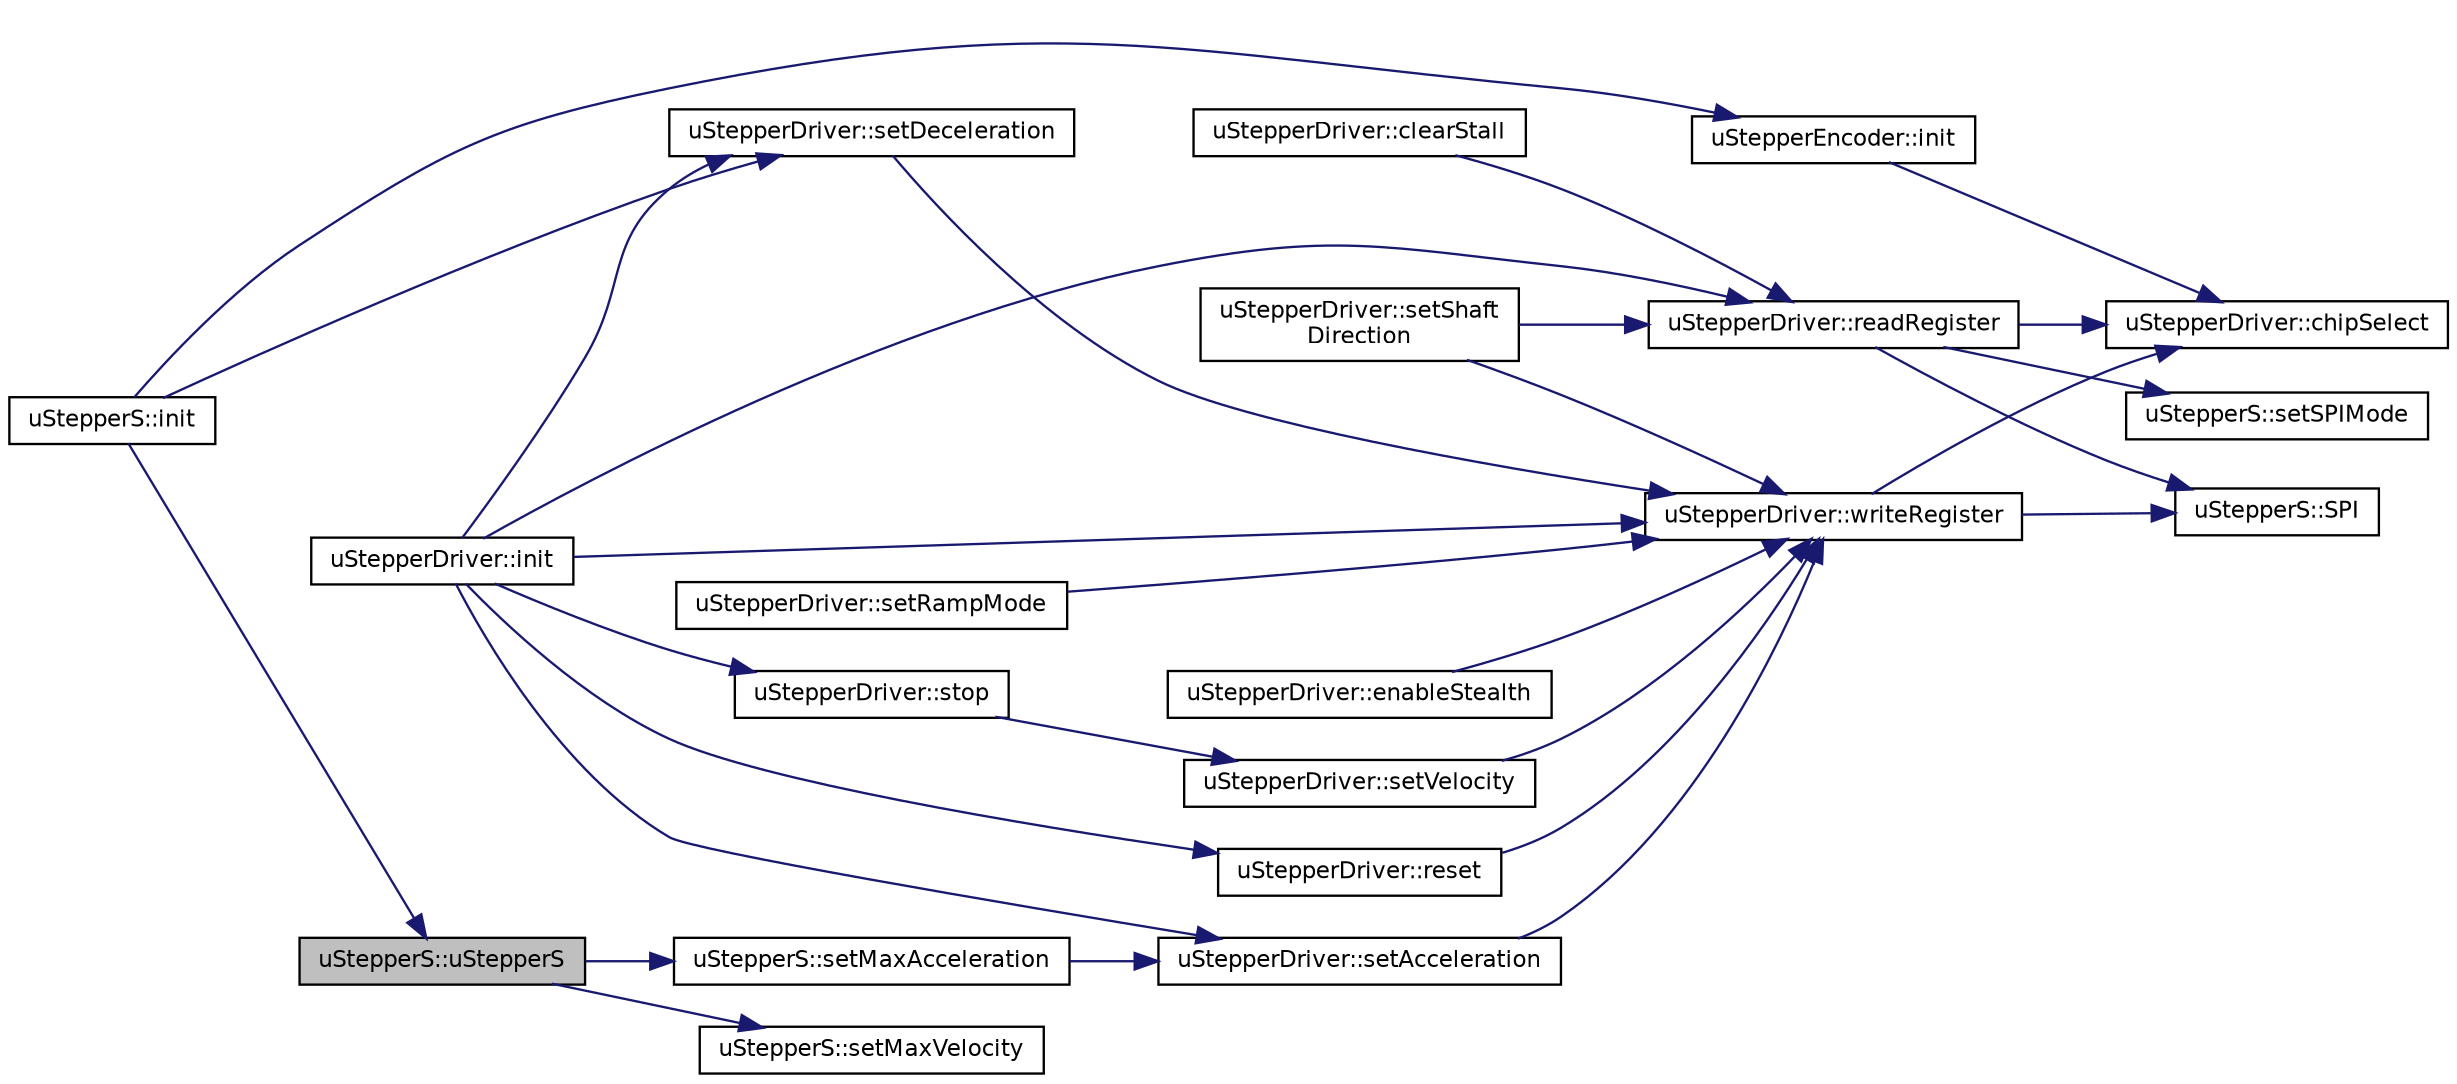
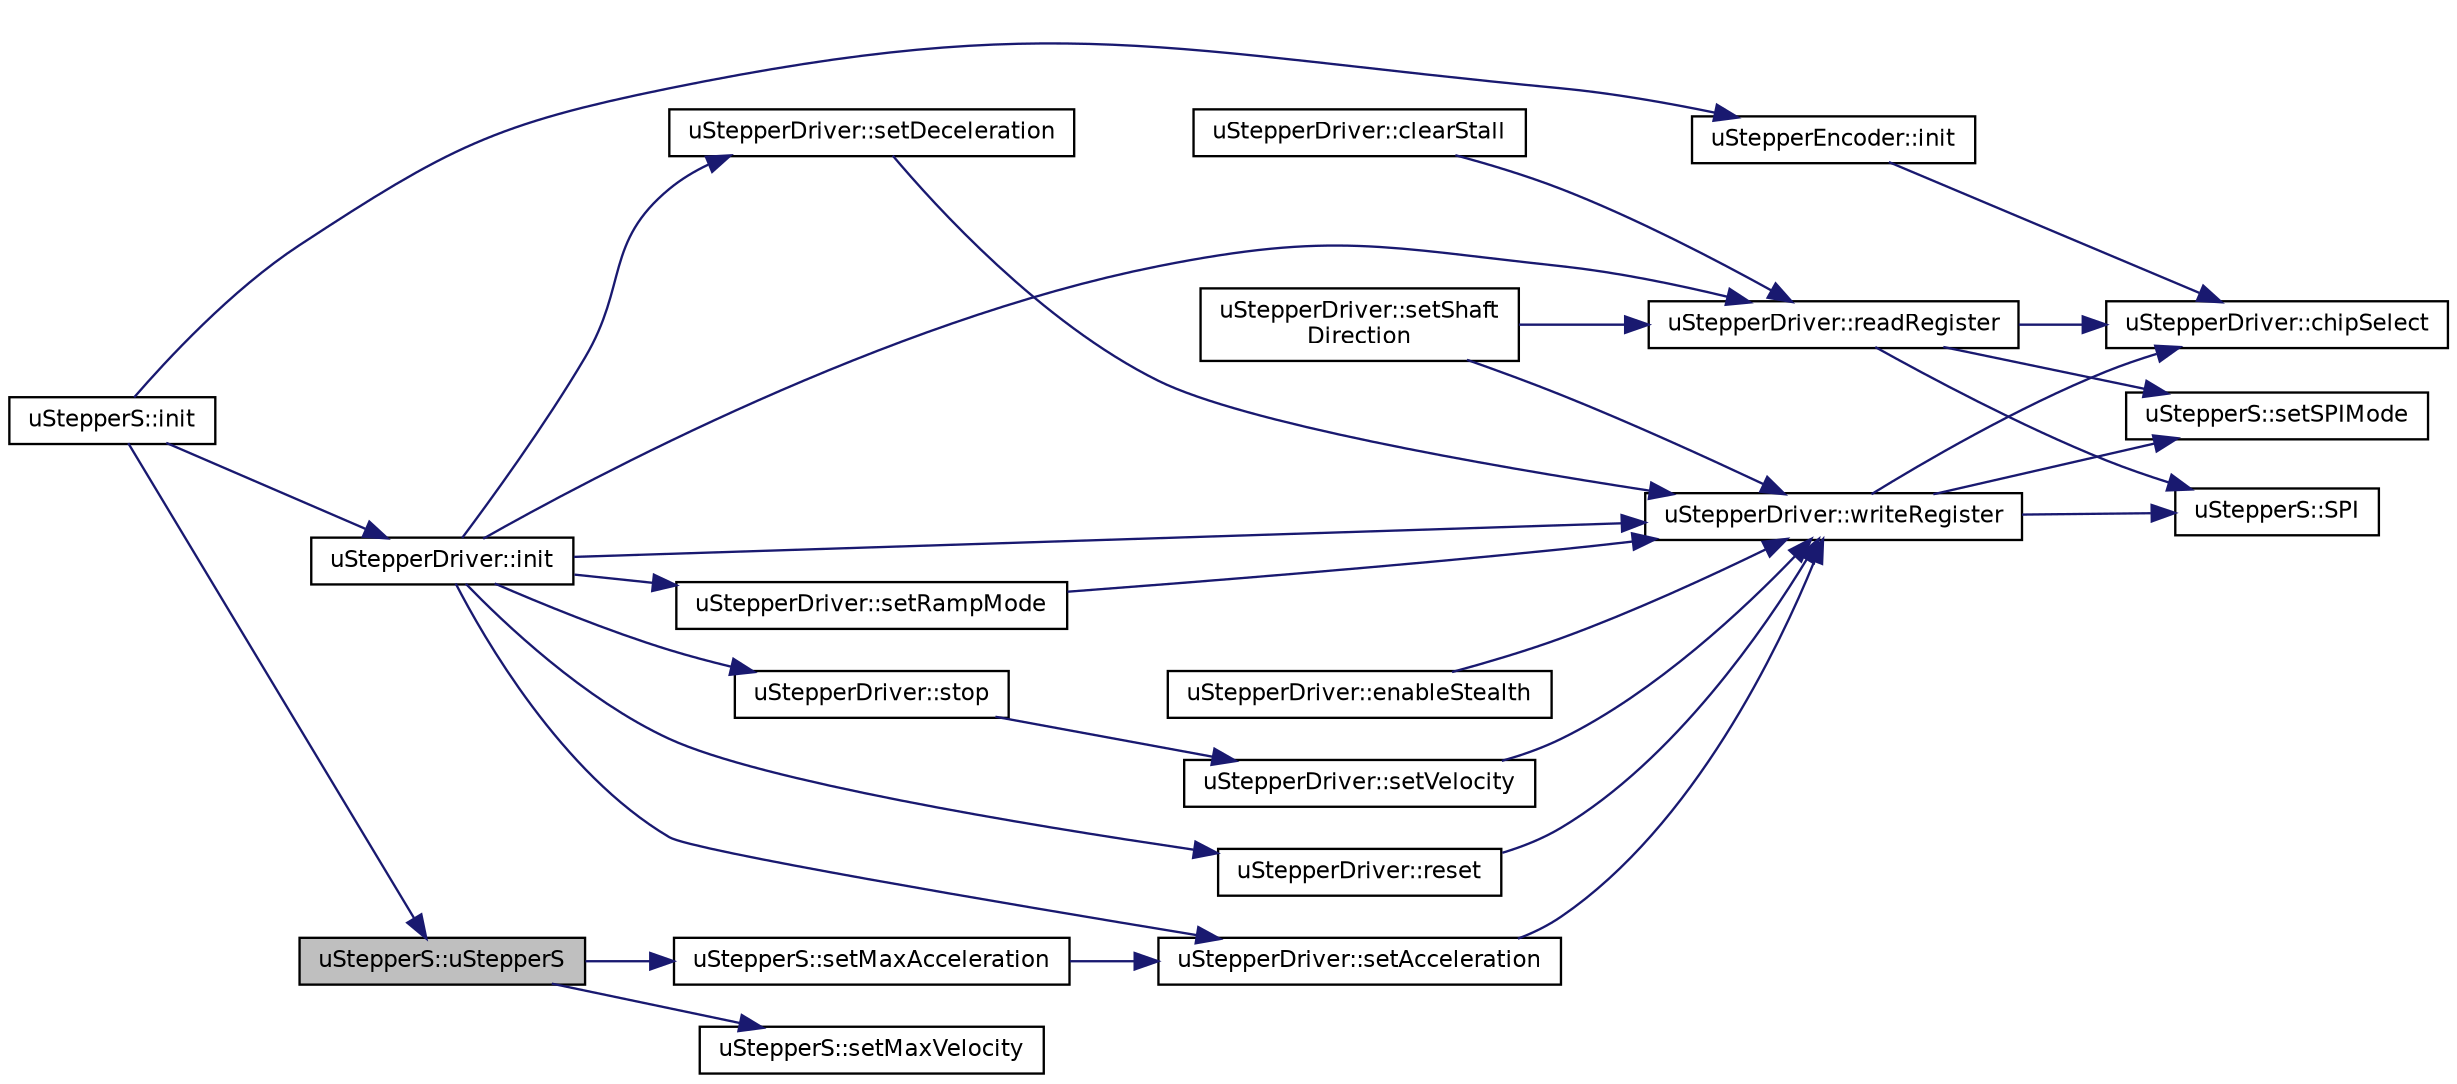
(457, 270) -> (266, 486)
none -> (2044, 469)
none -> (614, 579)
